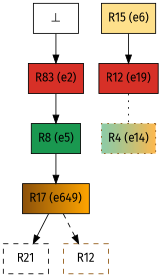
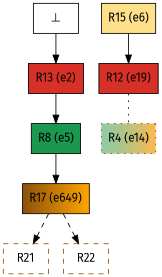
(56, 78) -> (56, 78)
(43, 225) -> (43, 225)
(26, 259) -> (26, 259)
(86, 259) -> (86, 259)
